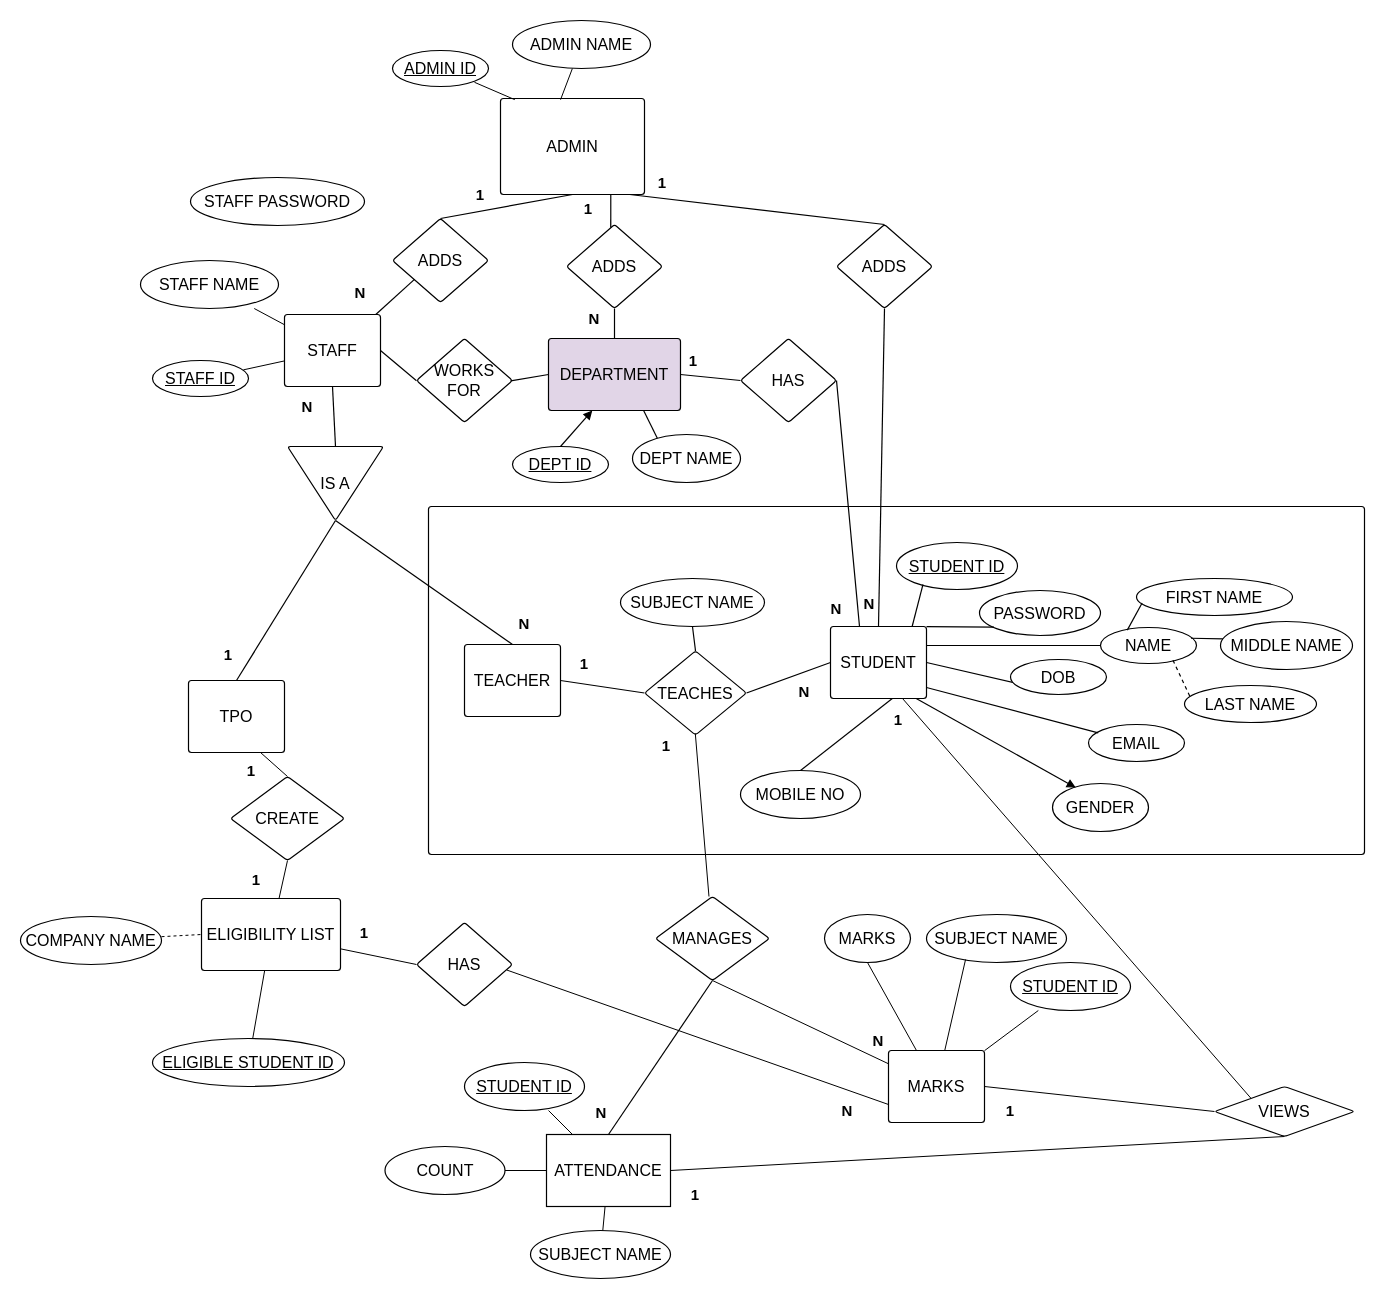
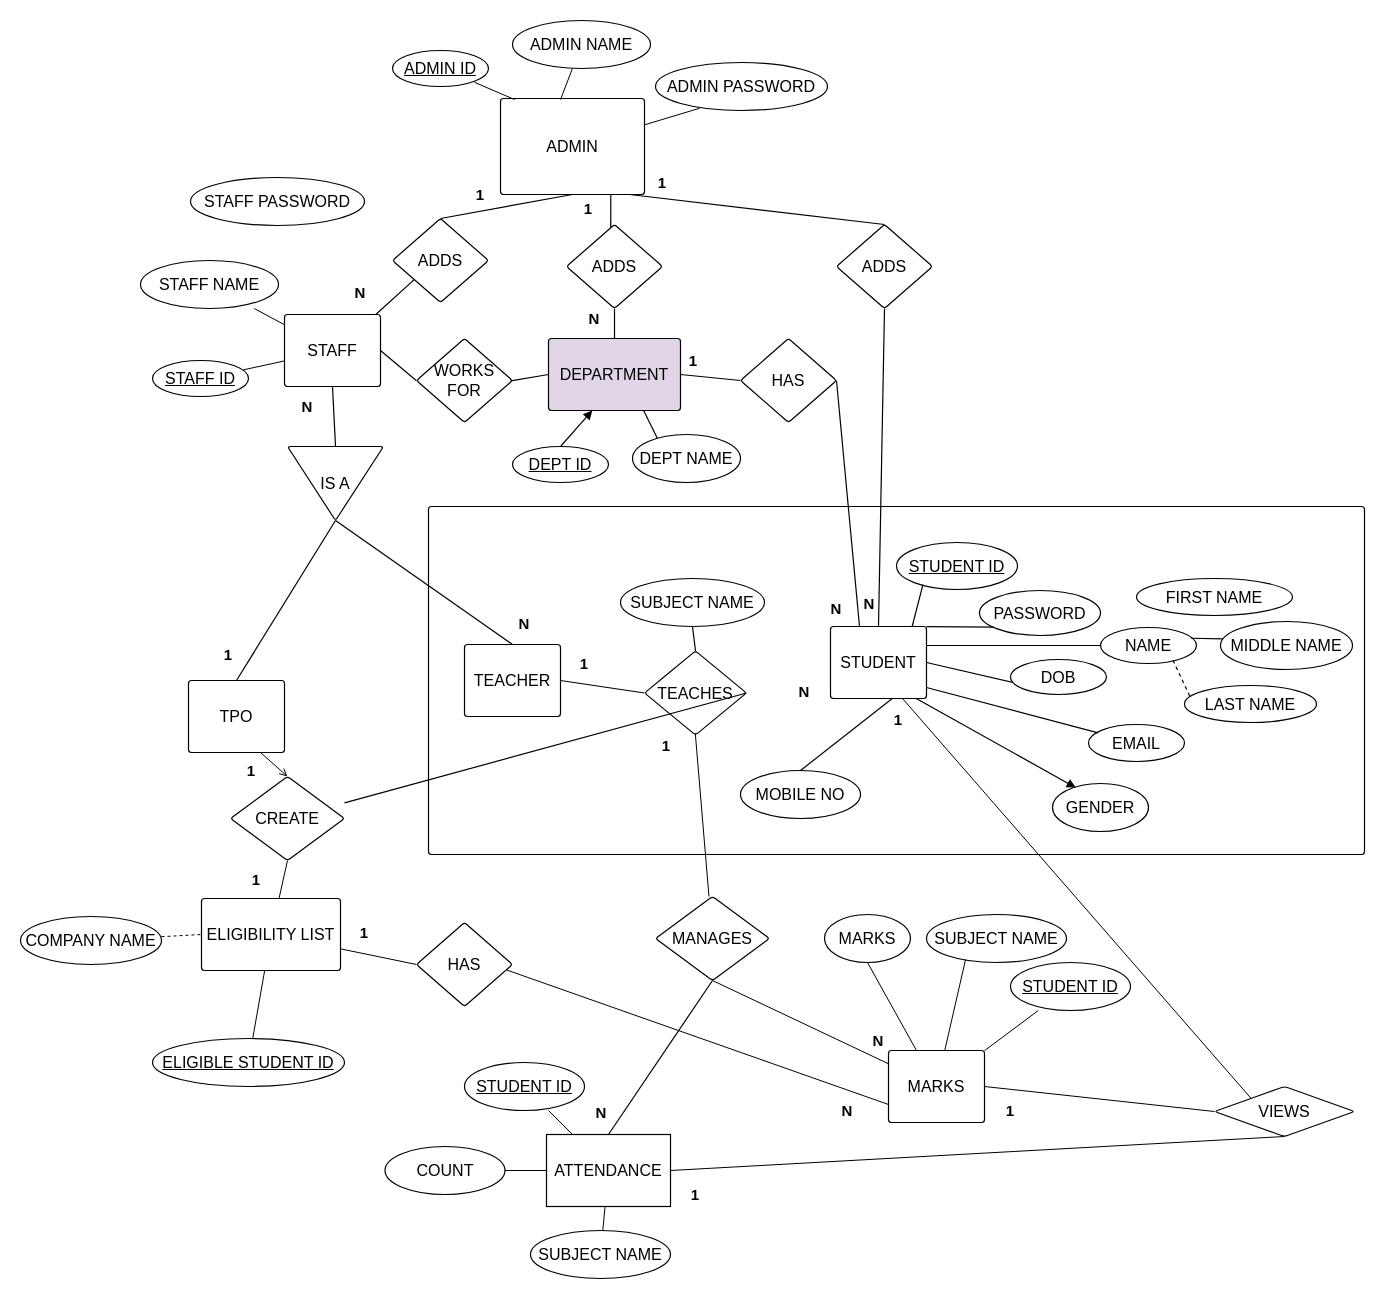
none -> (742, 87)
none -> (672, 116)
(1135, 617) -> none
(788, 678) -> (546, 748)
(285, 774) -> (284, 773)
